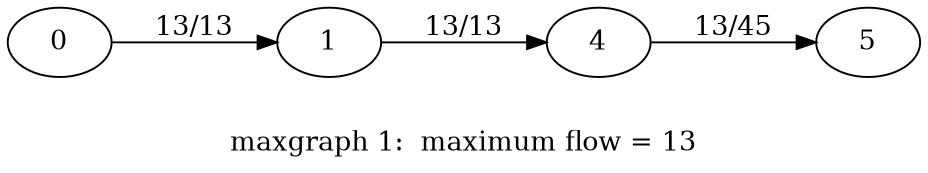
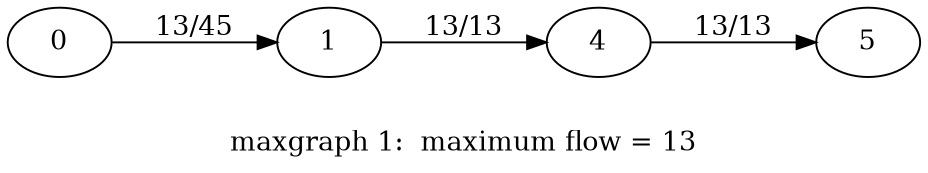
(194, 28) -> (194, 28)
(733, 28) -> (733, 28)
